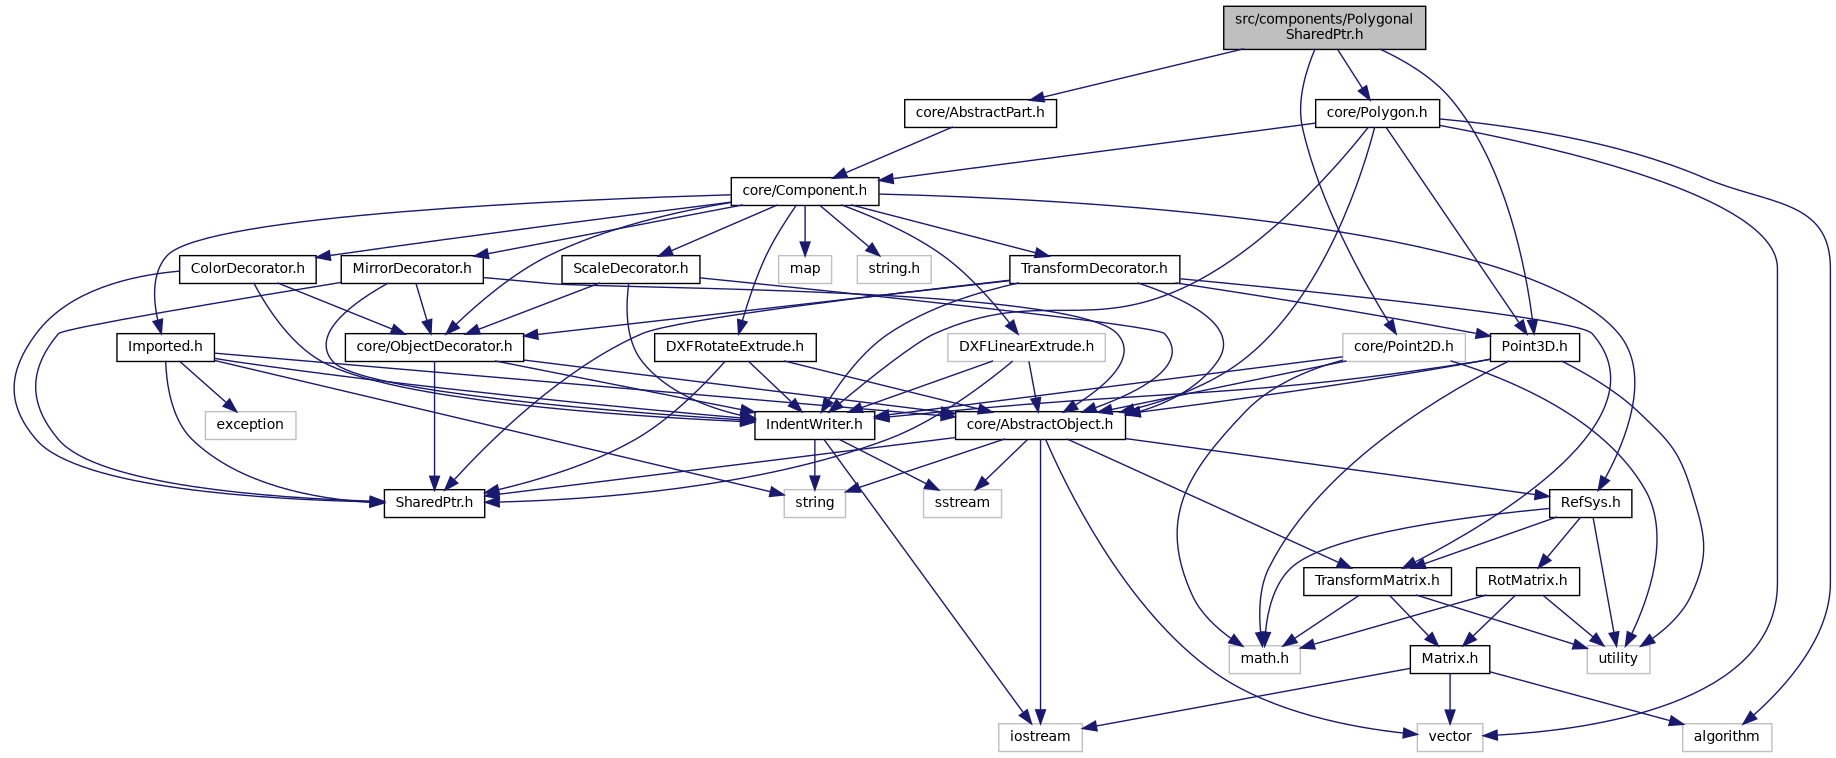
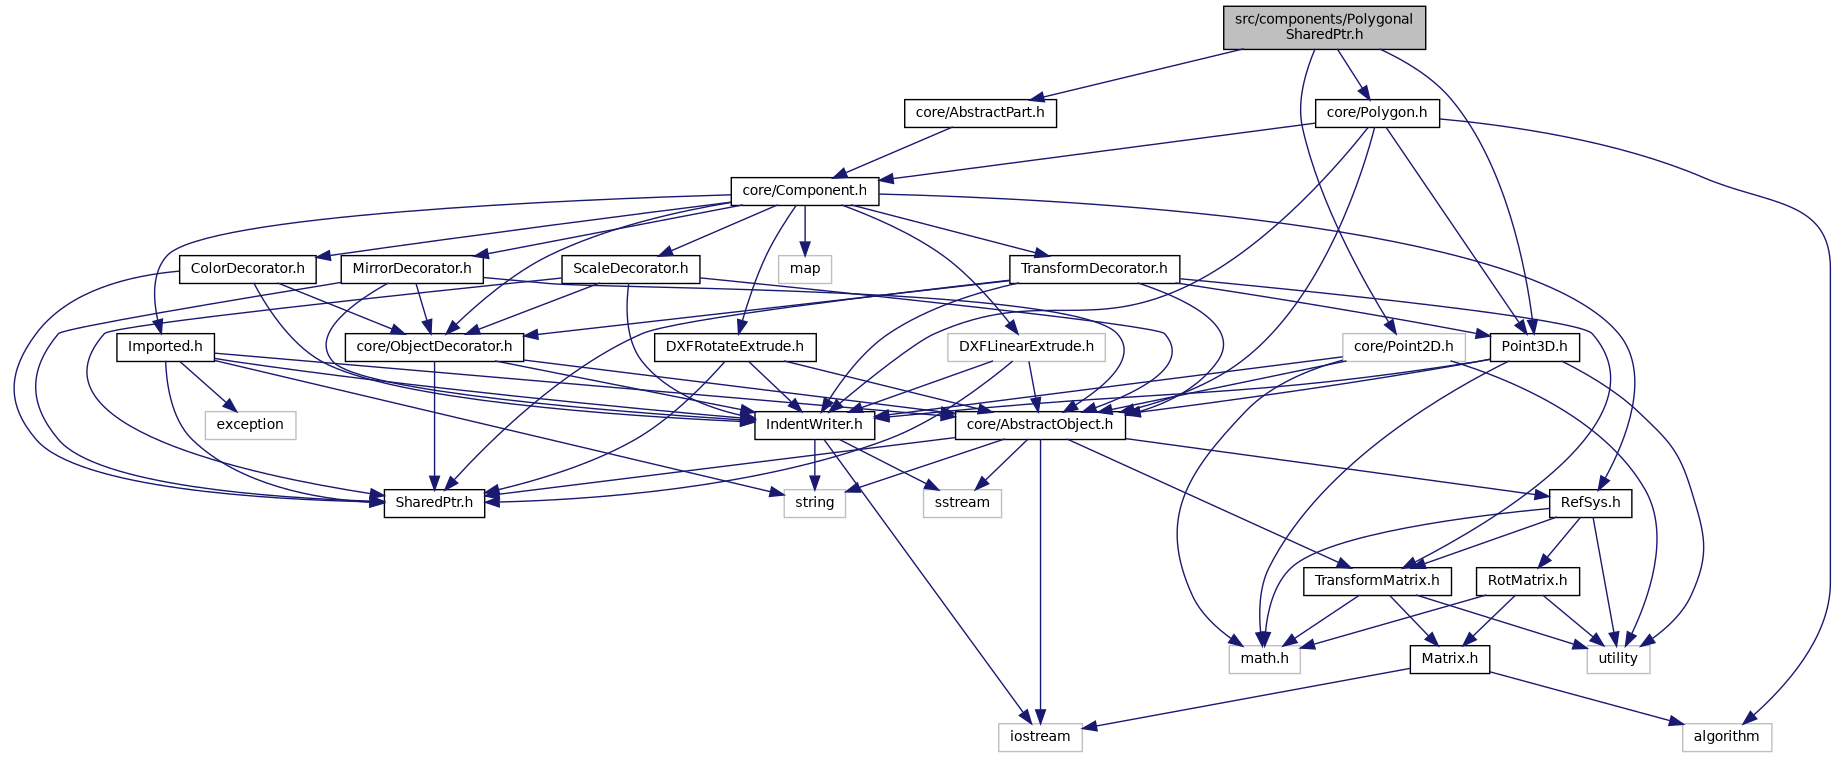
(894, 270) -> none
none -> (172, 322)
(1450, 738) -> none
